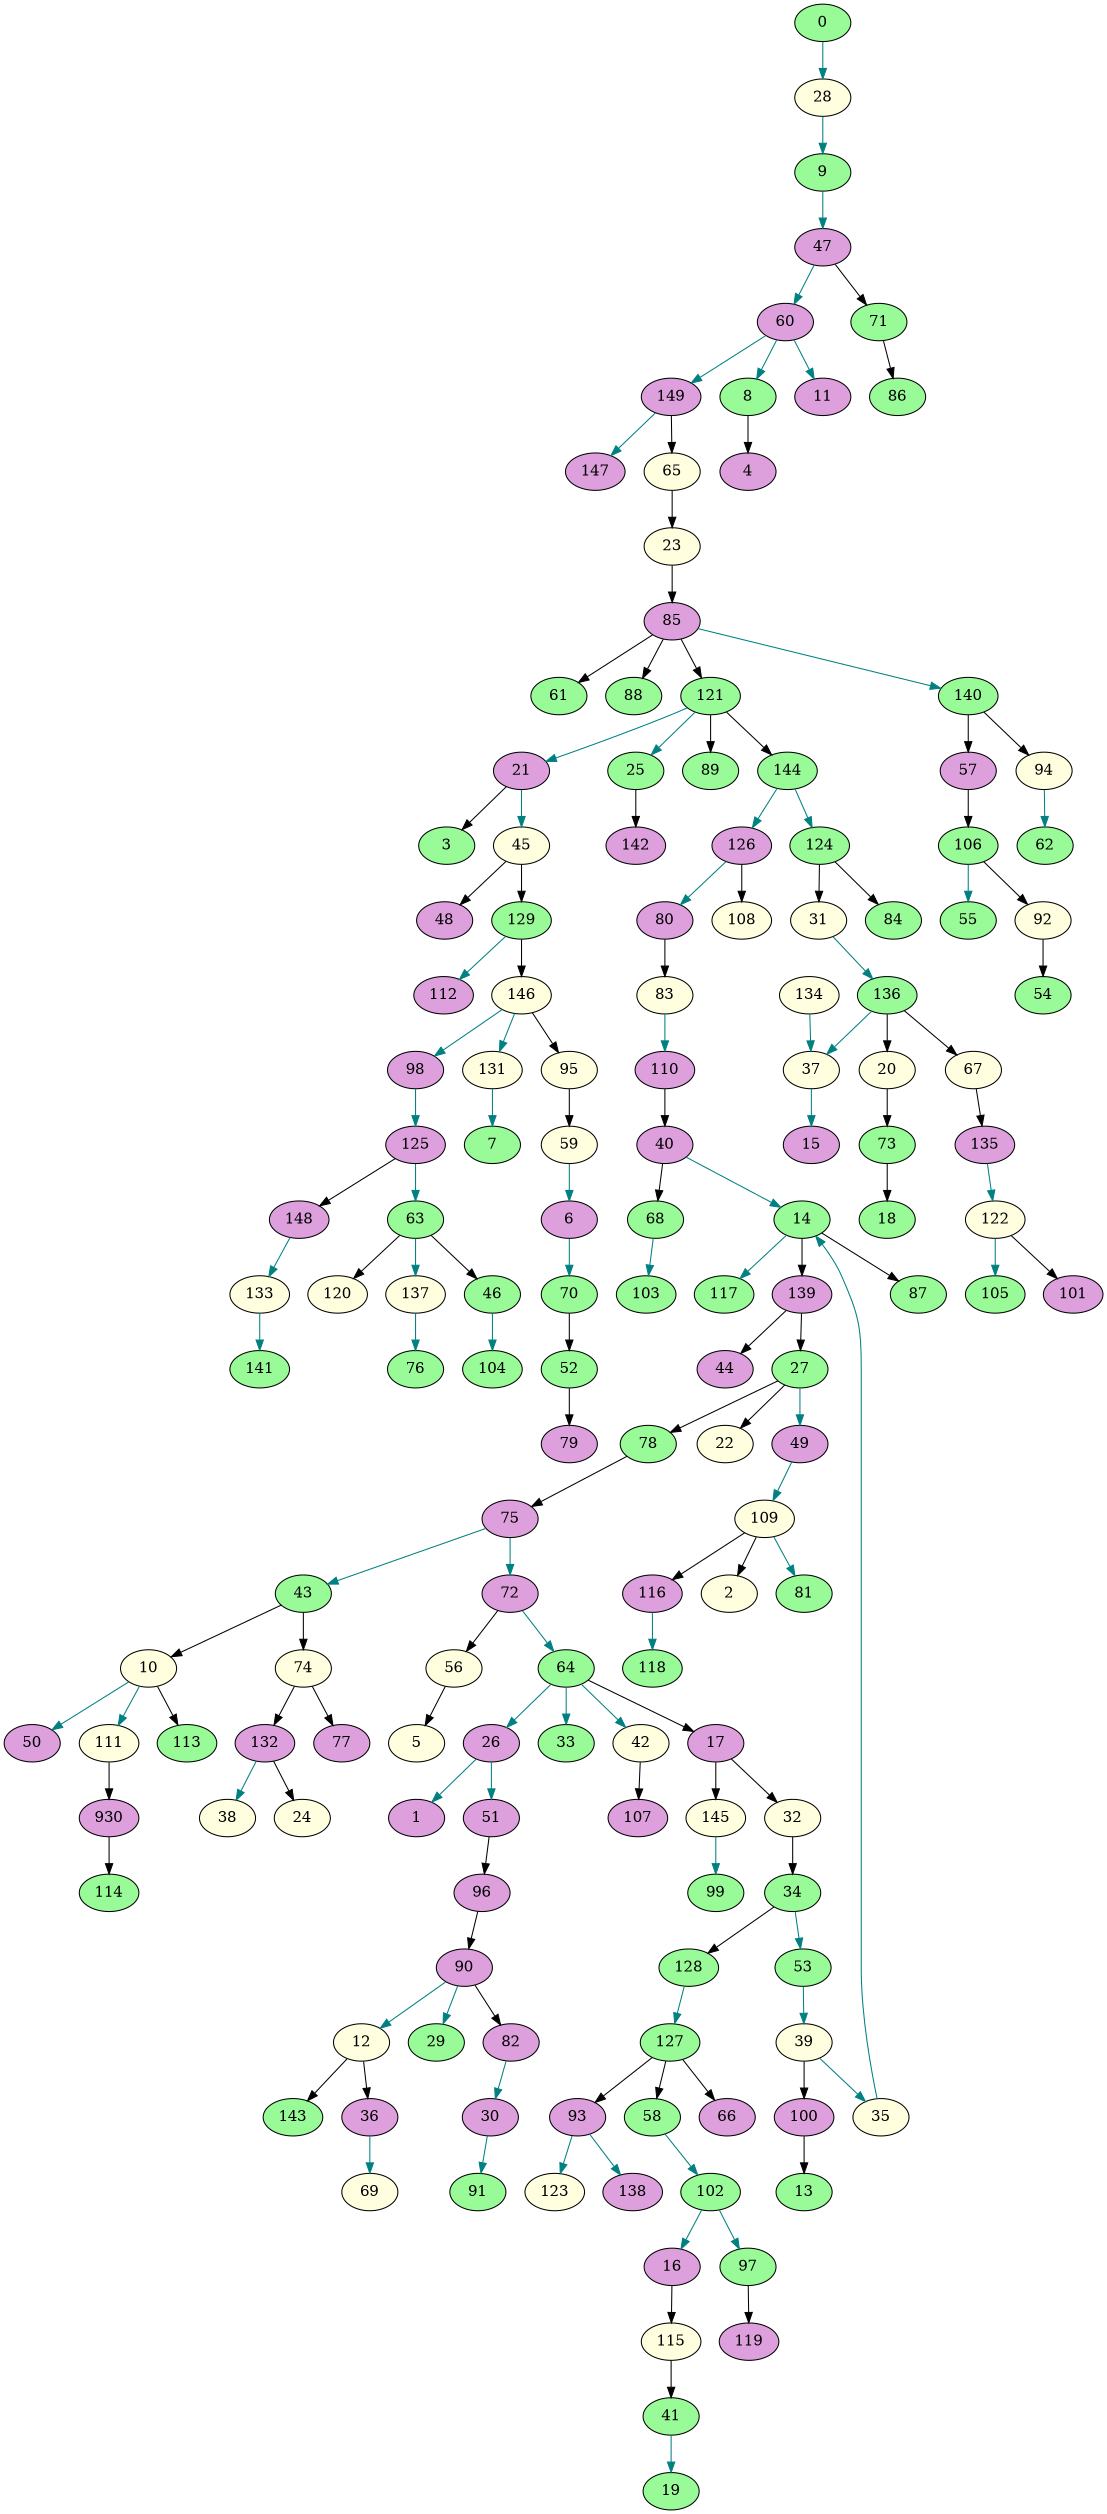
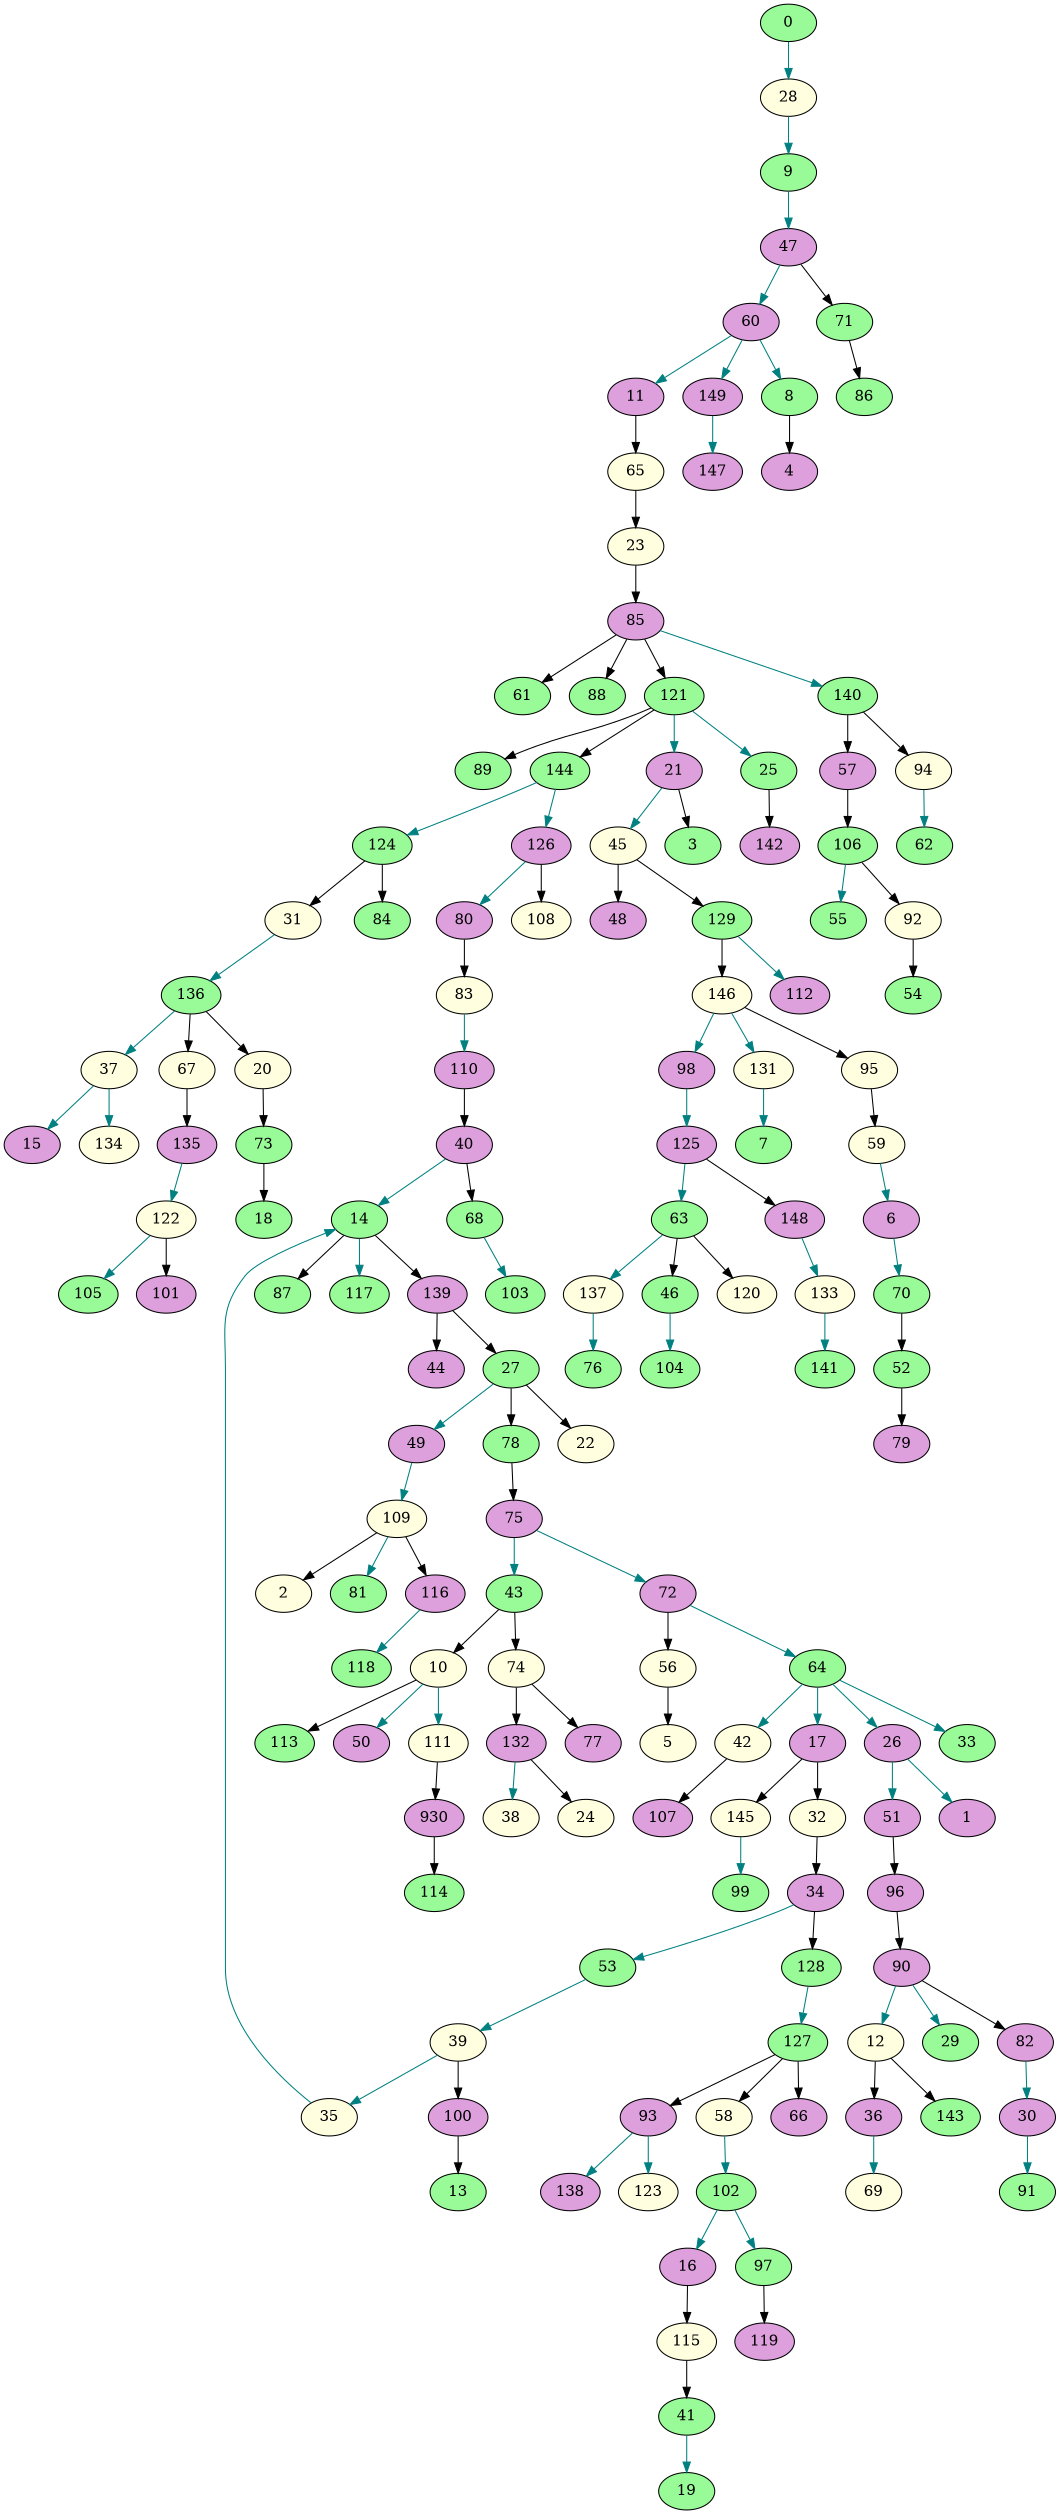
(672, 429) -> (636, 429)
(810, 1028) -> (109, 1102)
(636, 1704) -> (818, 1701)
(793, 1893) -> (816, 1893)
(652, 2117) -> (724, 2117)
